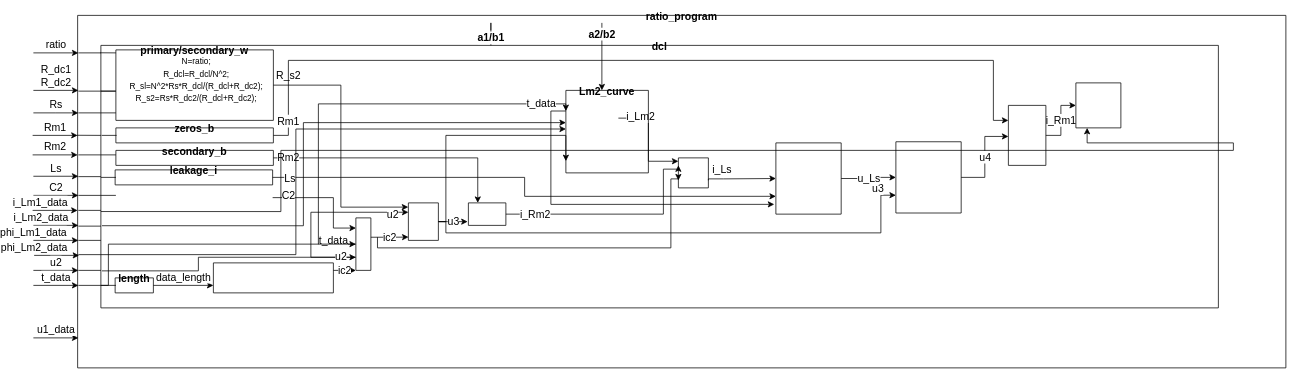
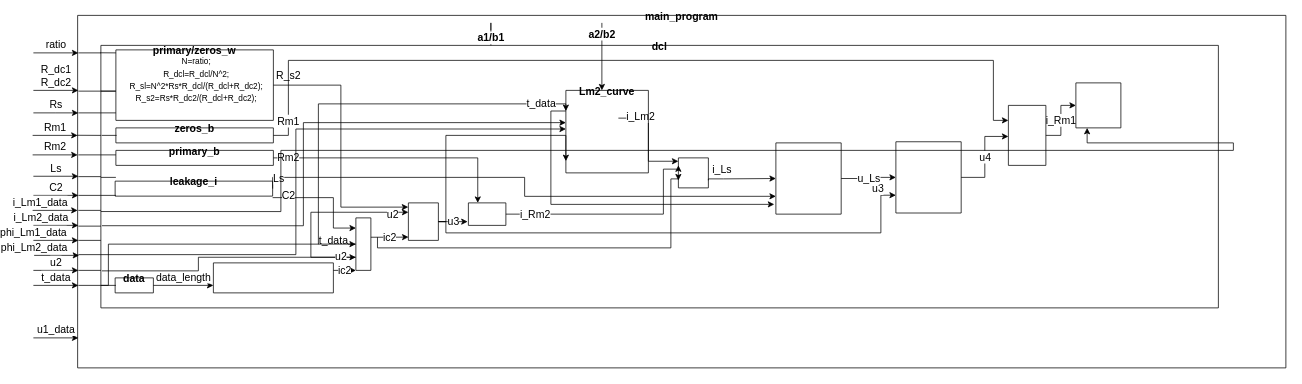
(681, 16) -> (681, 16)
(194, 51) -> (194, 51)
(194, 151) -> (194, 151)
(194, 177) -> (194, 189)
(134, 279) -> (134, 279)
